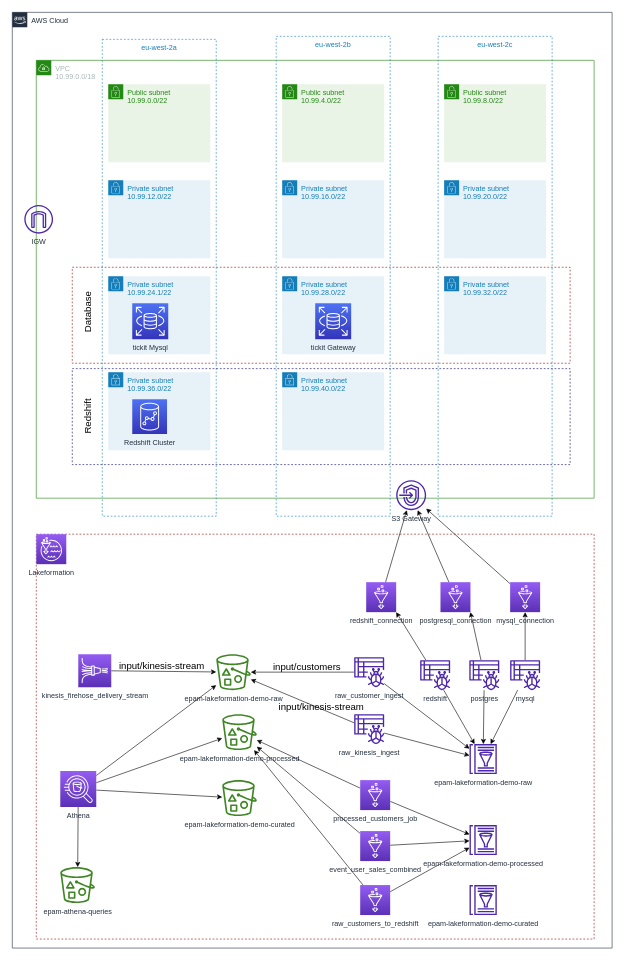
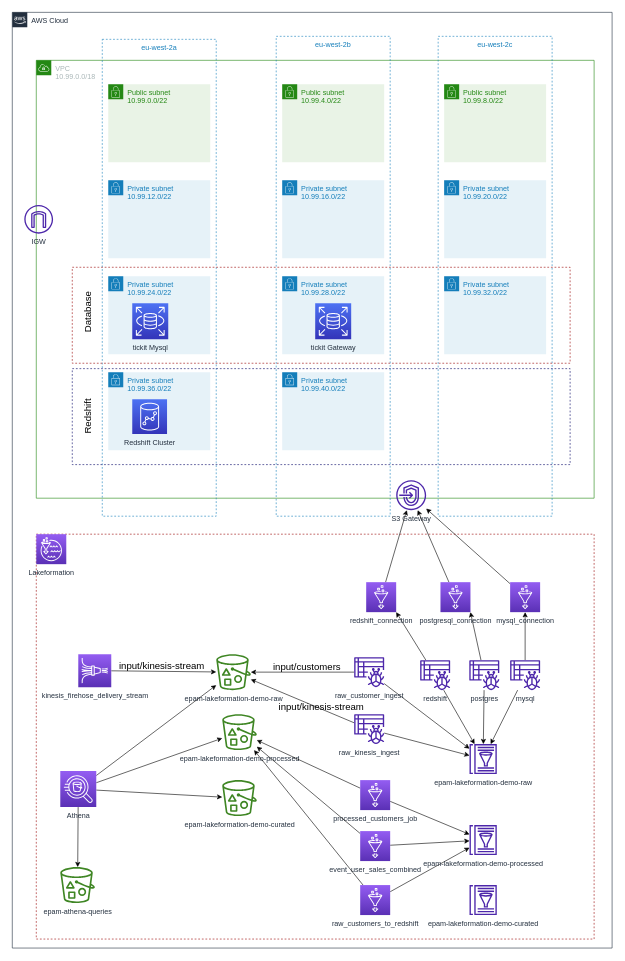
(154, 289) -> (154, 289)
